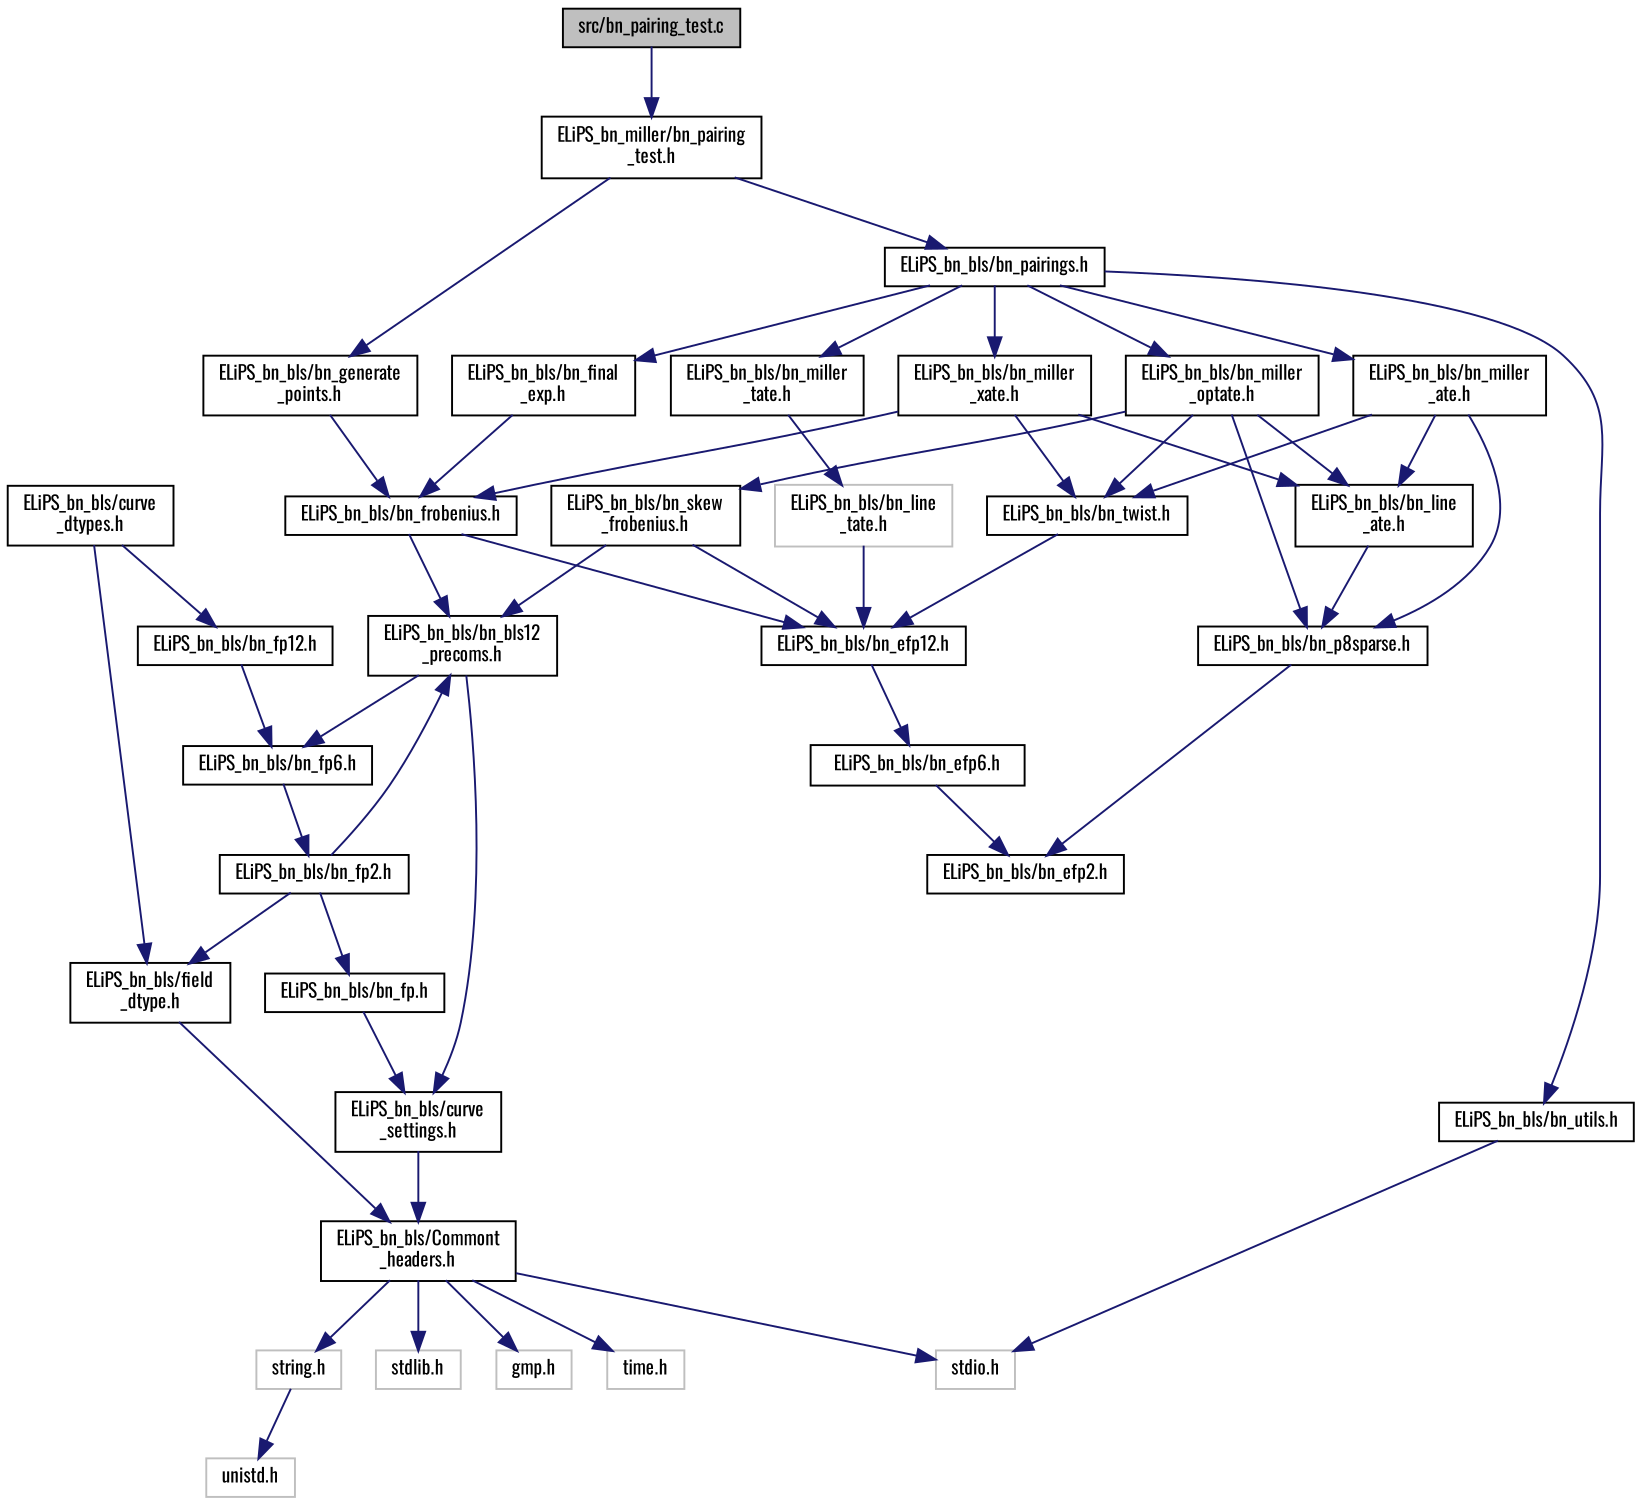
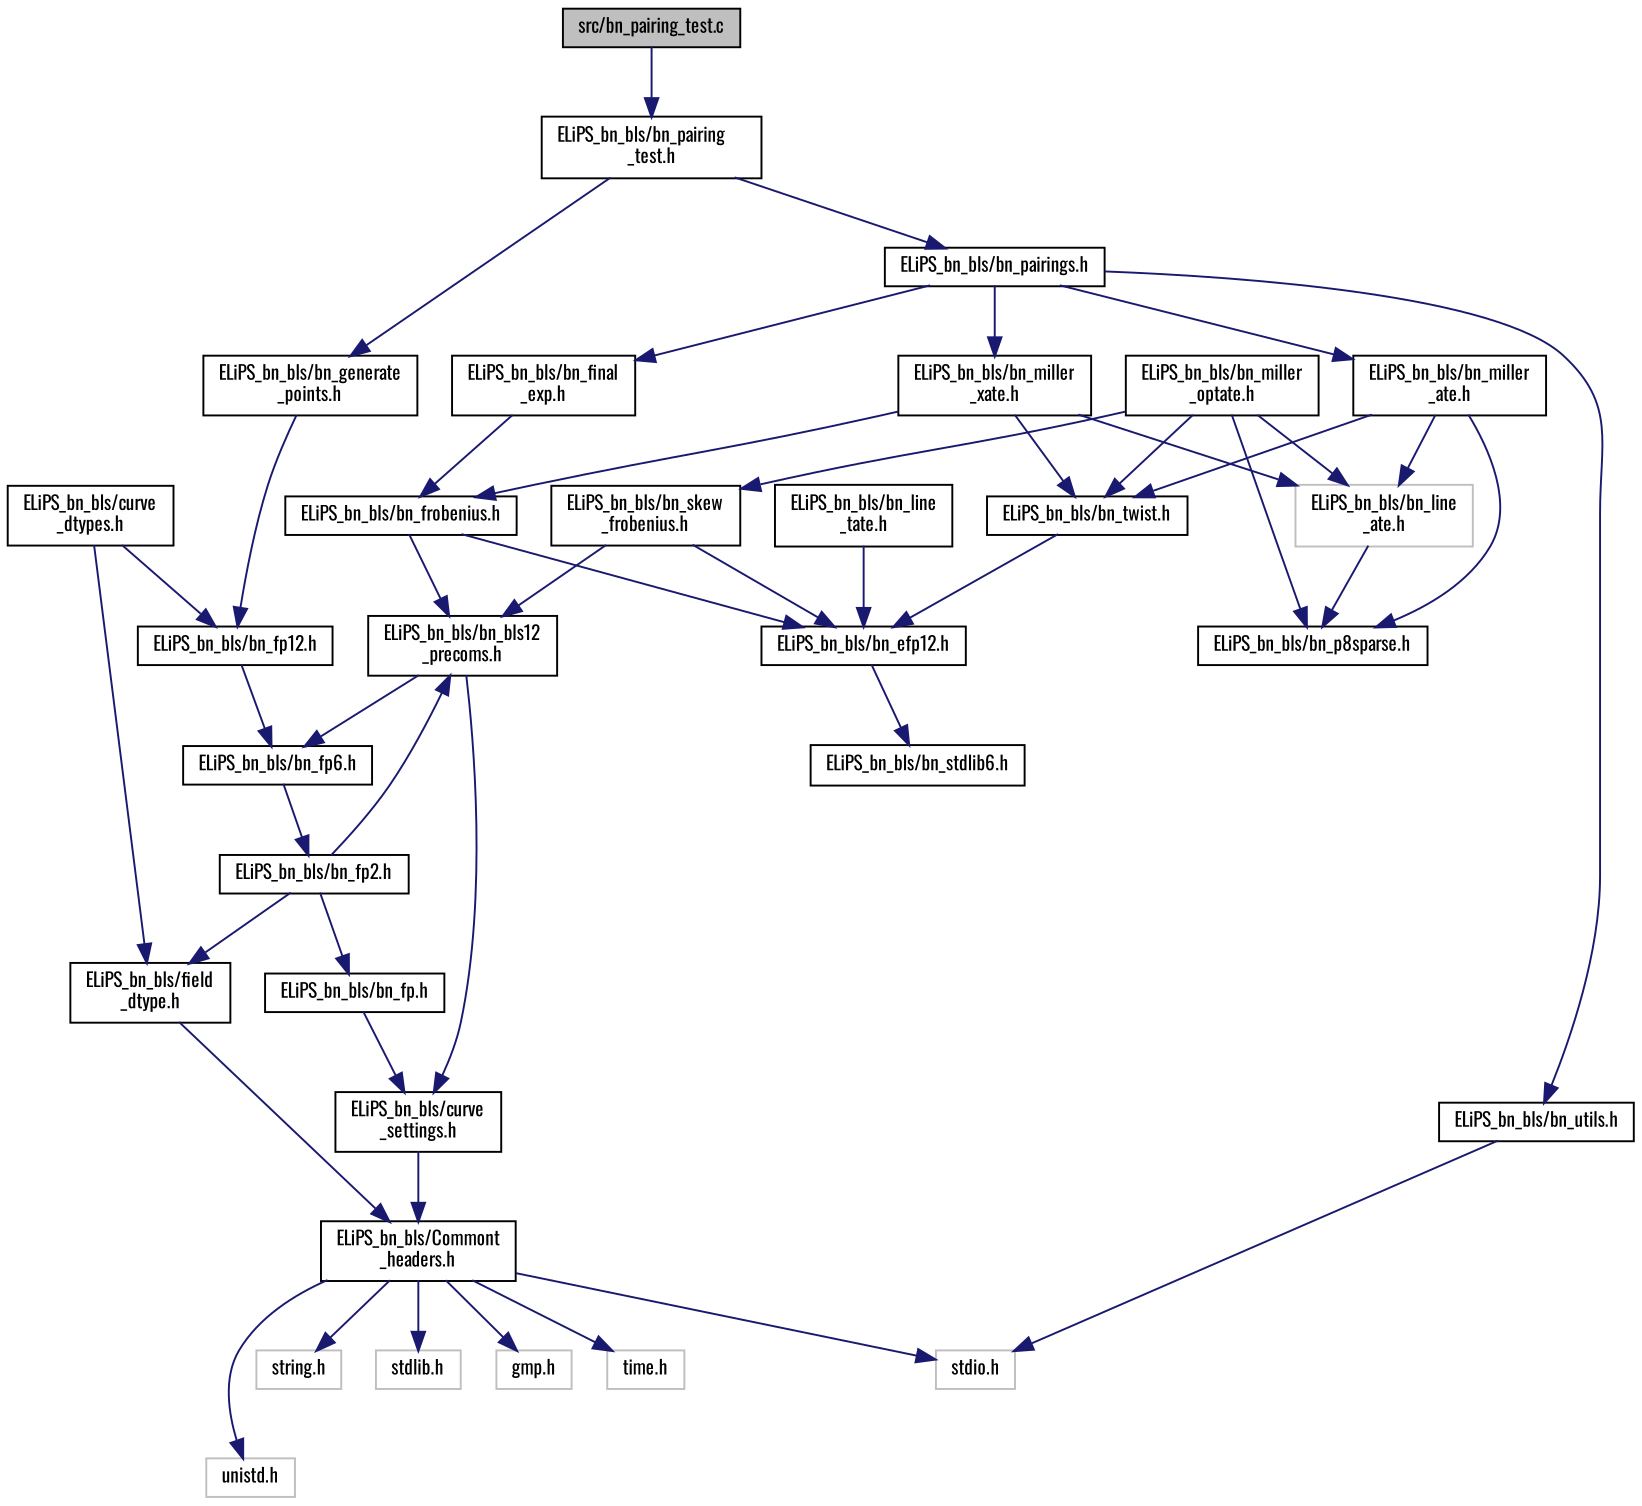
(652, 147) -> (652, 147)
(1089, 317) -> none
(767, 386) -> none
(354, 448) -> (261, 509)
(864, 516) -> (864, 516)
(1384, 516) -> (1384, 516)
(918, 765) -> (918, 765)
(1026, 874) -> none
(279, 1415) -> (245, 1341)
